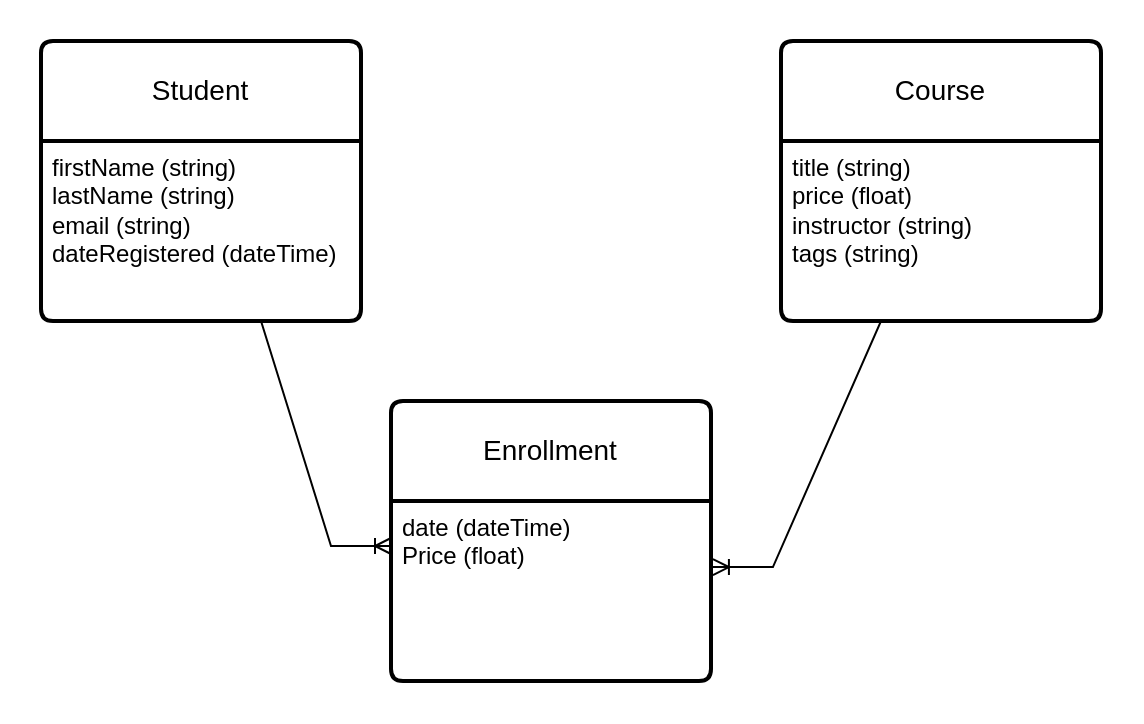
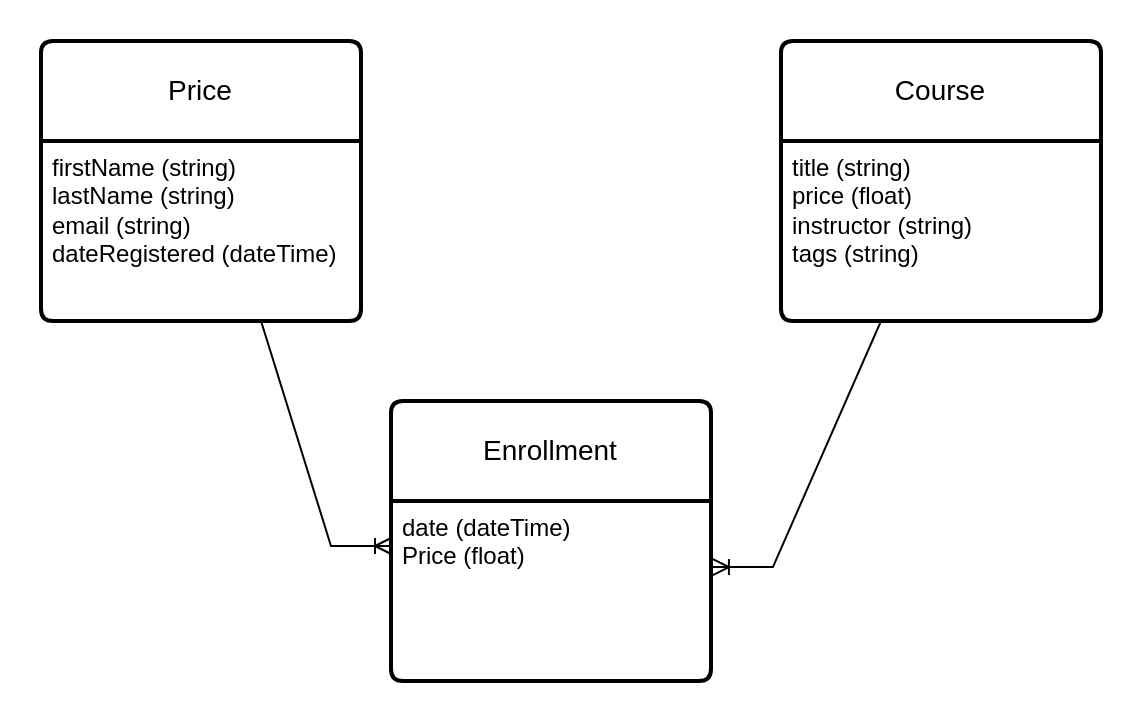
(201, 91) -> (201, 91)
